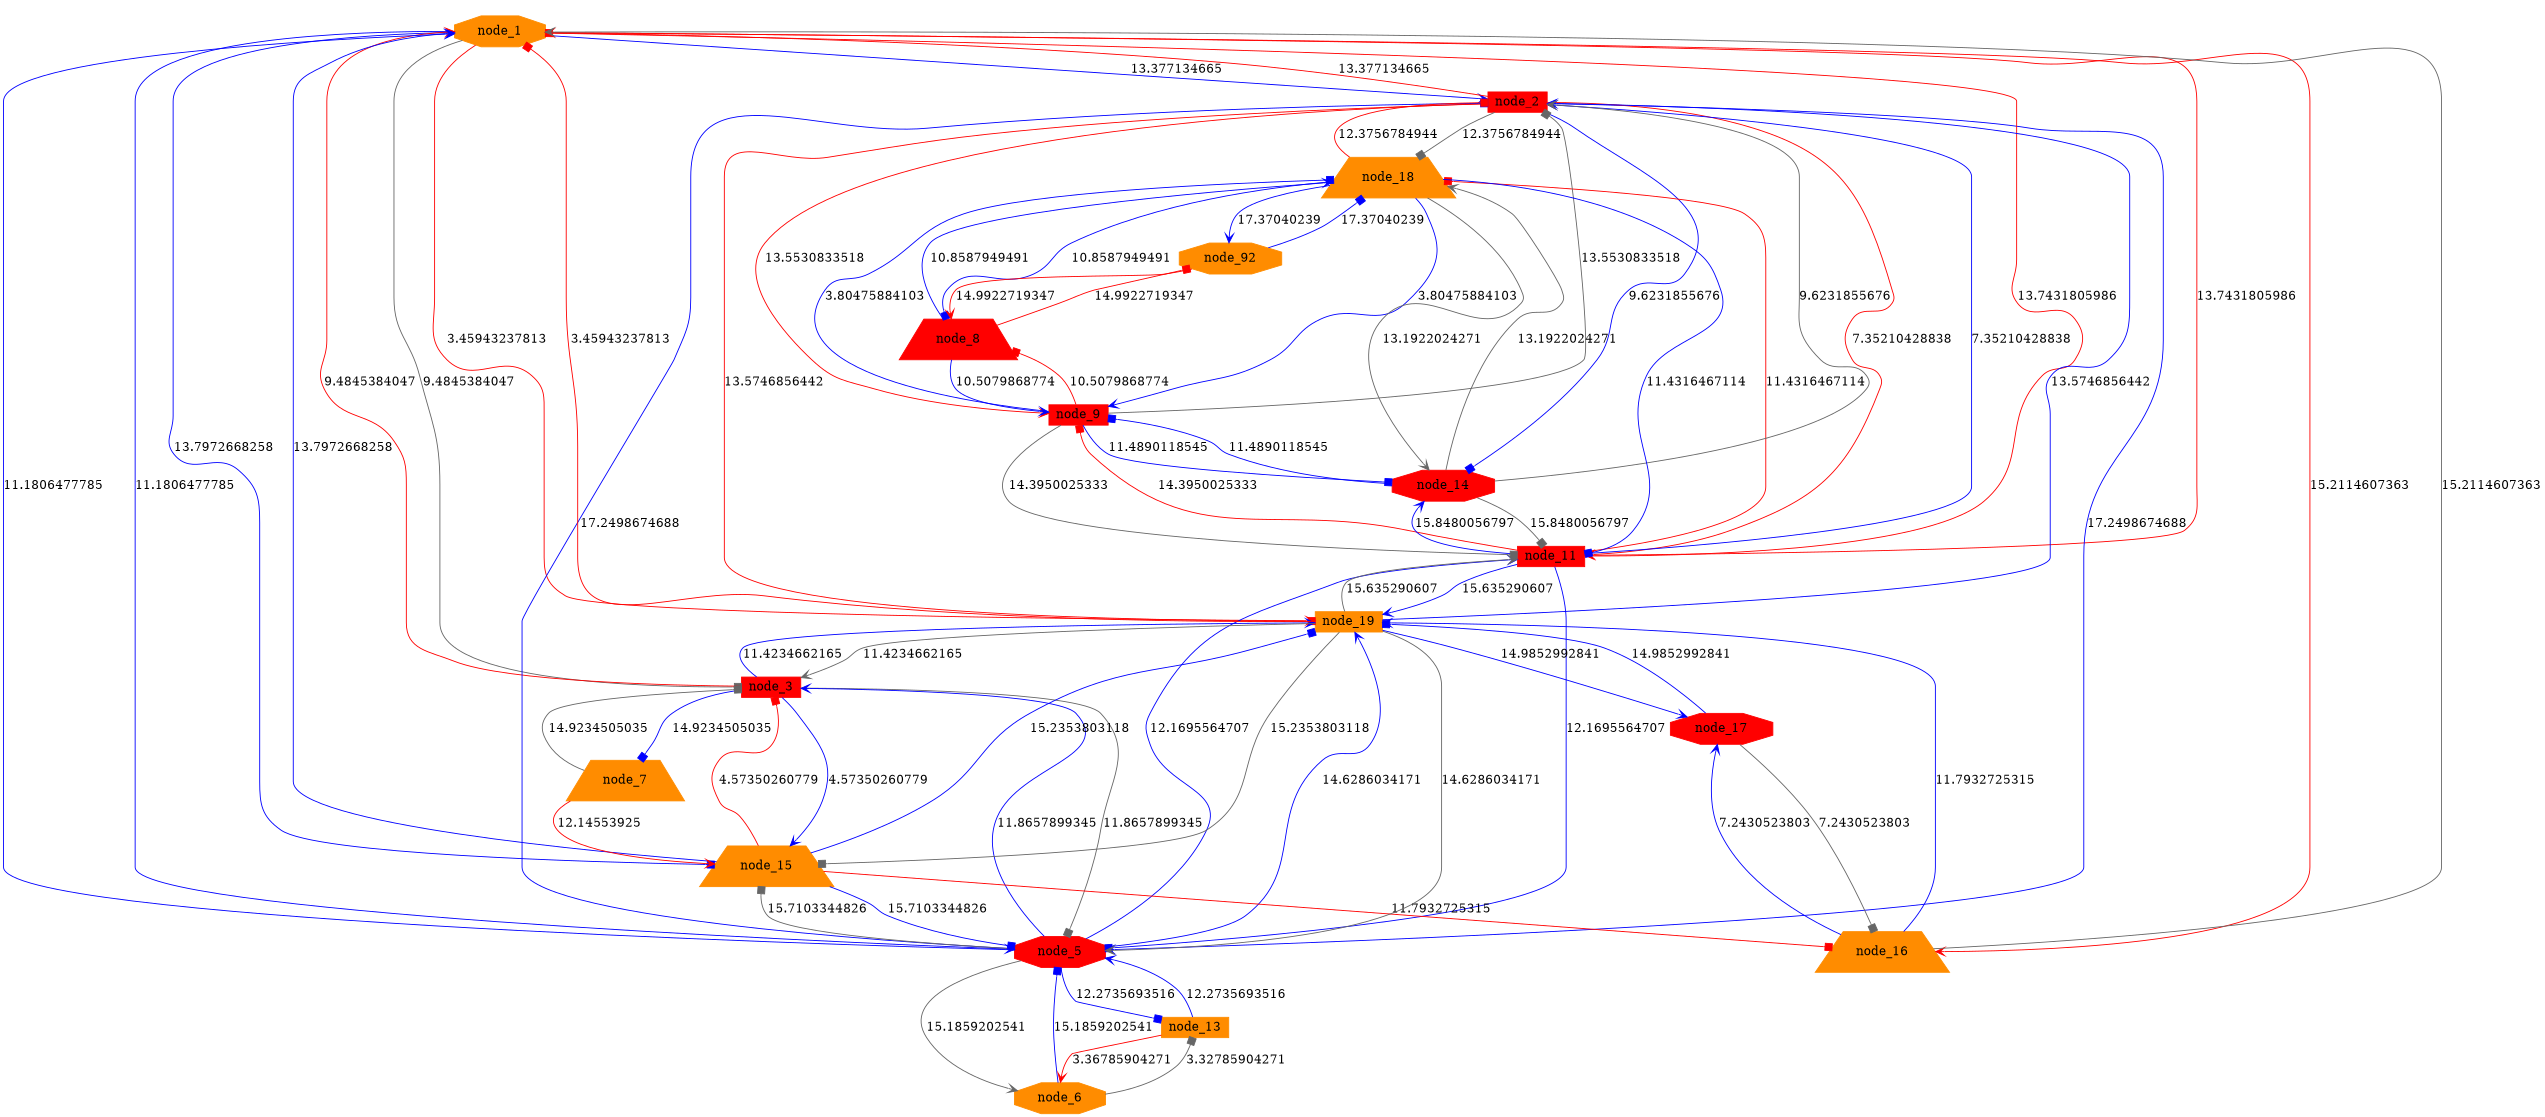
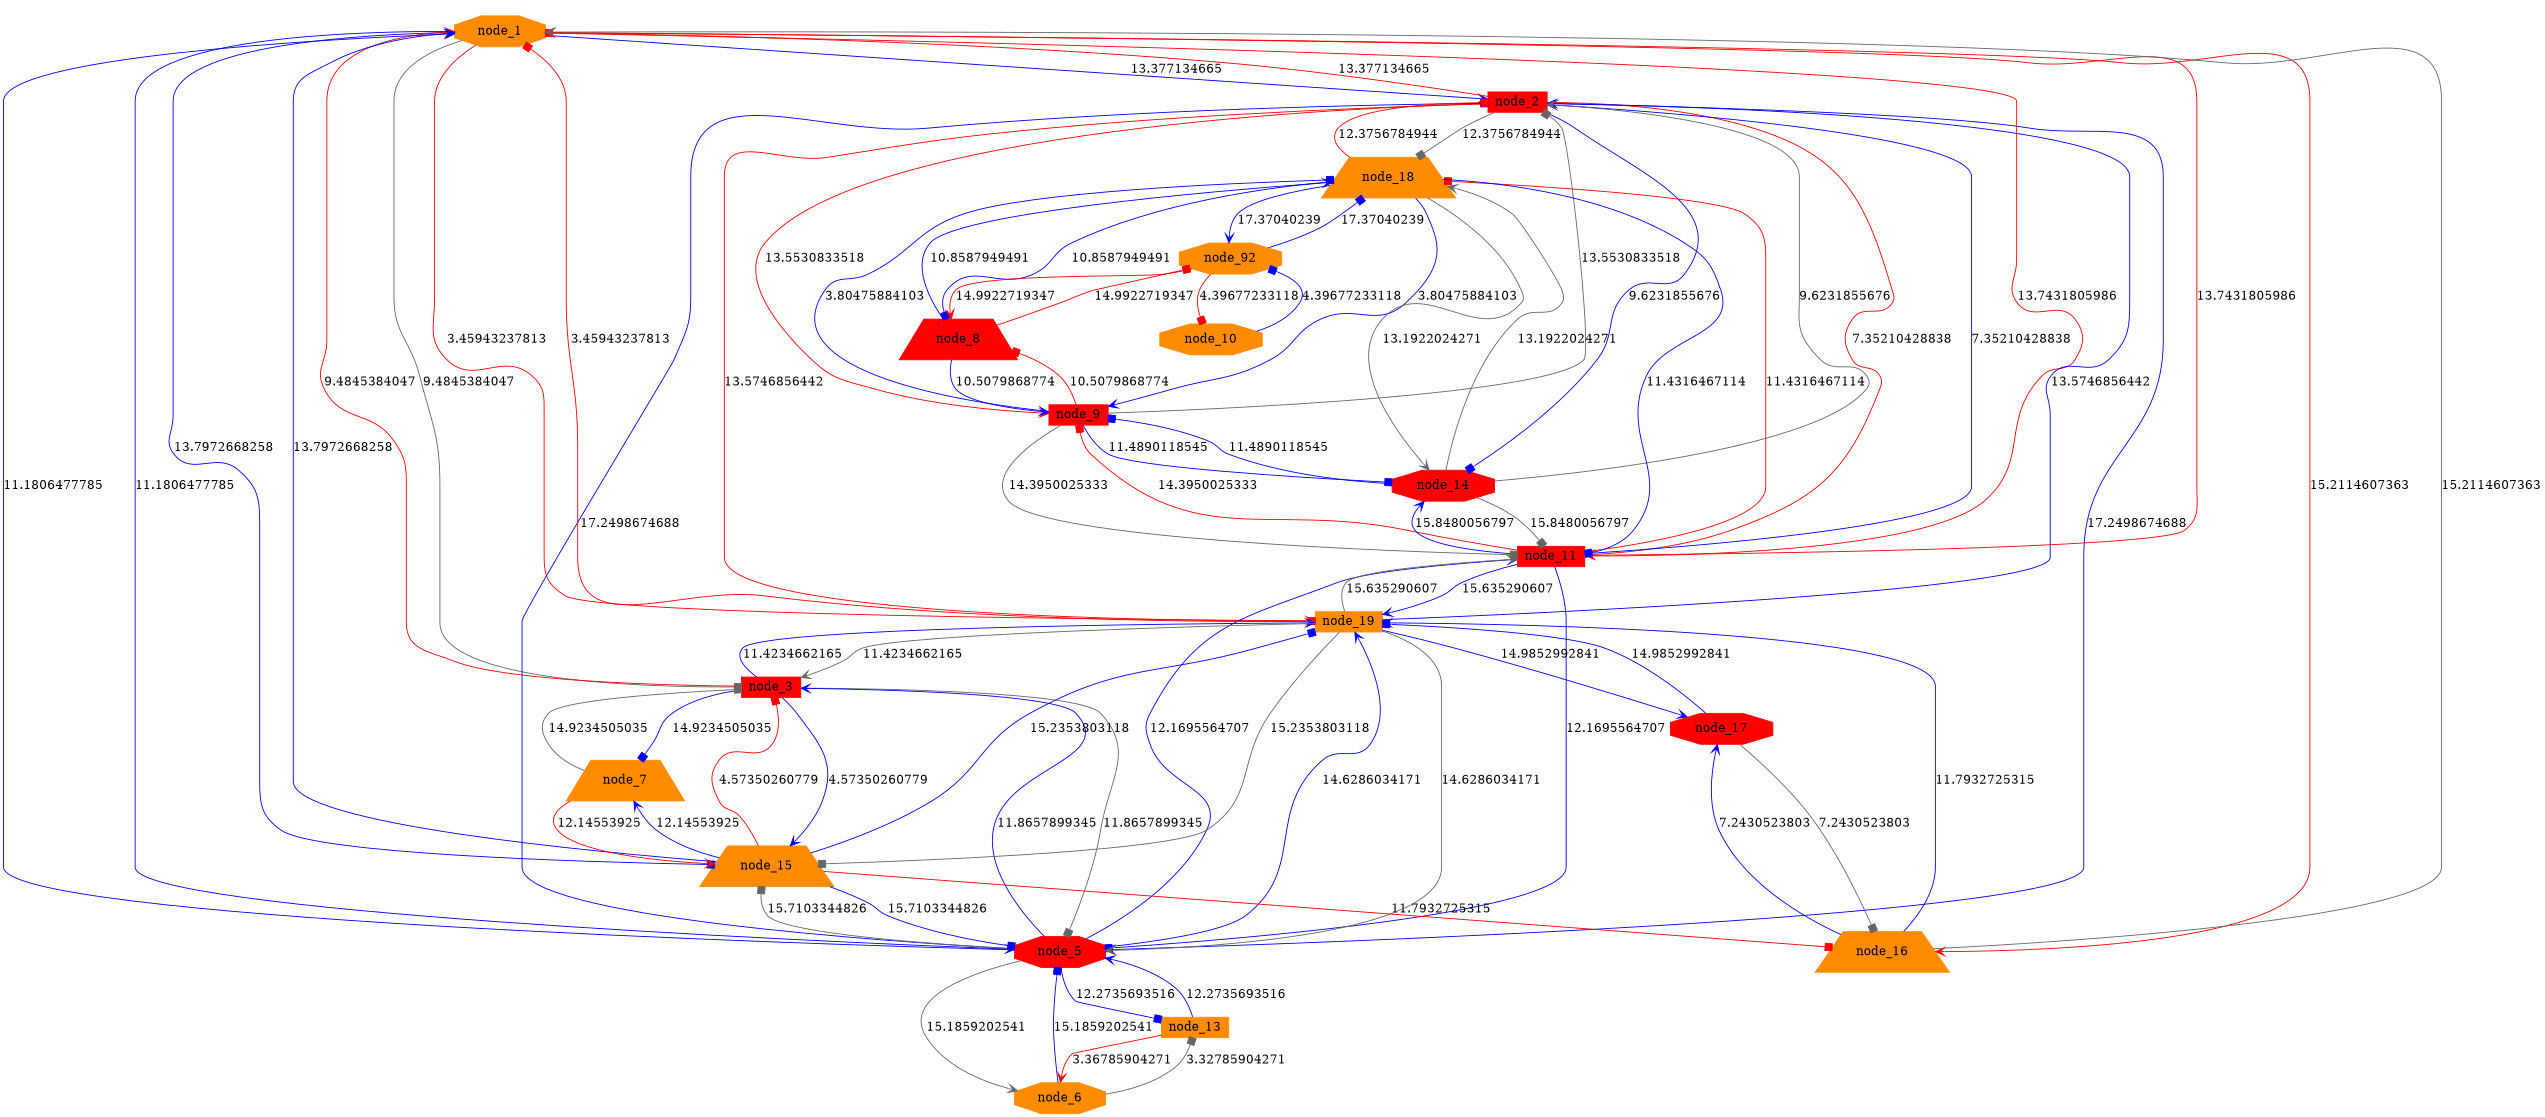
none -> (1211, 339)
none -> (674, 841)
